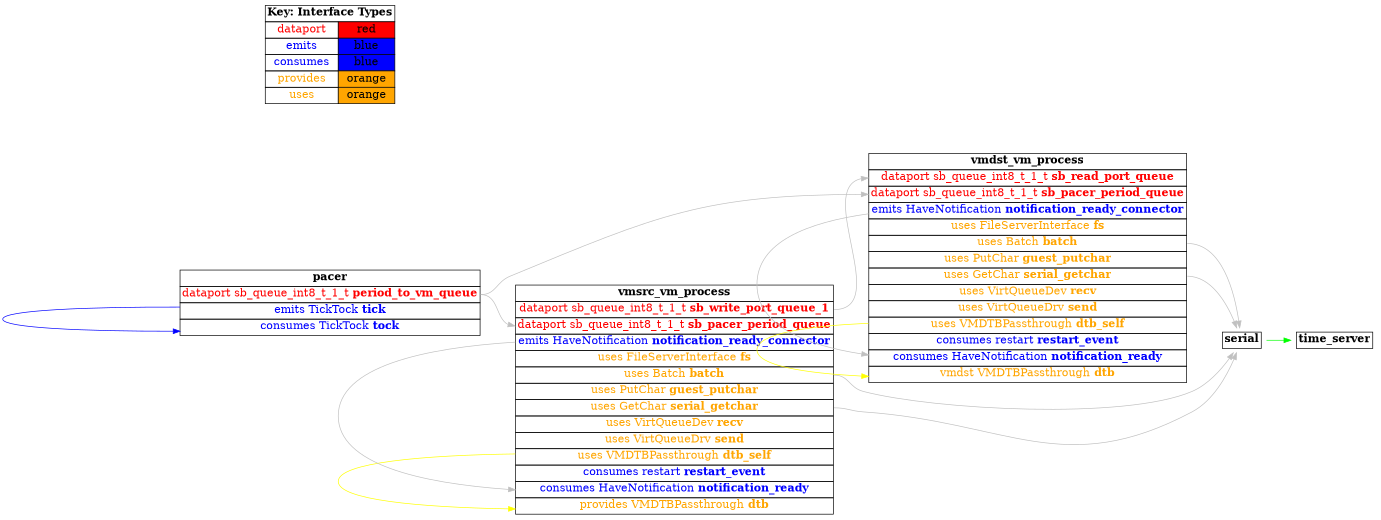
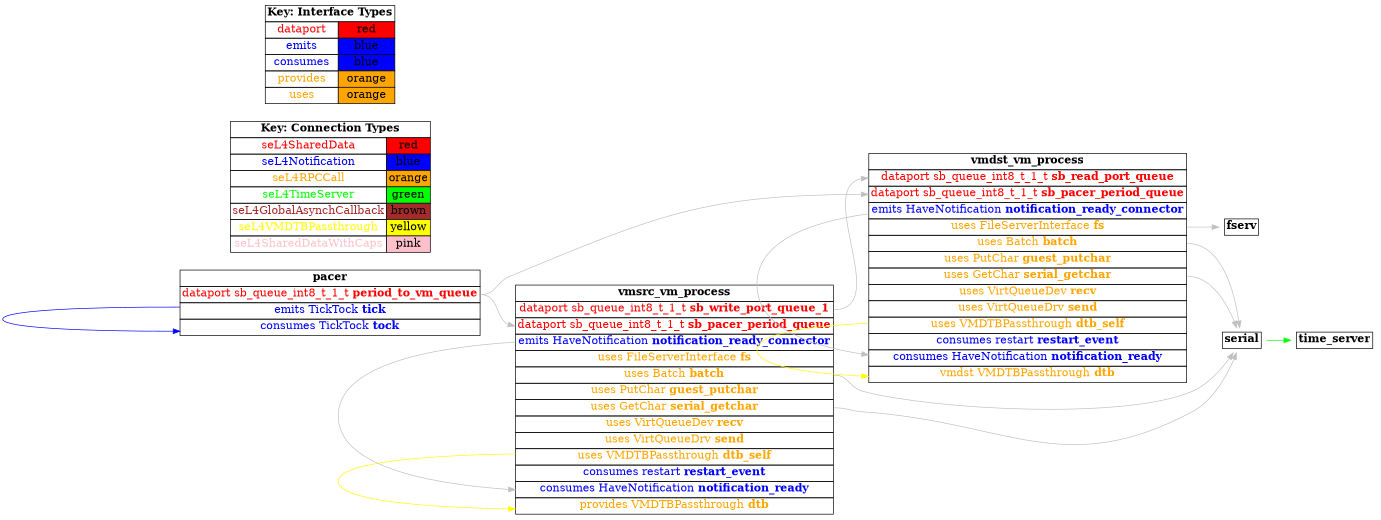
none -> (330, 187)
none -> (1241, 227)
